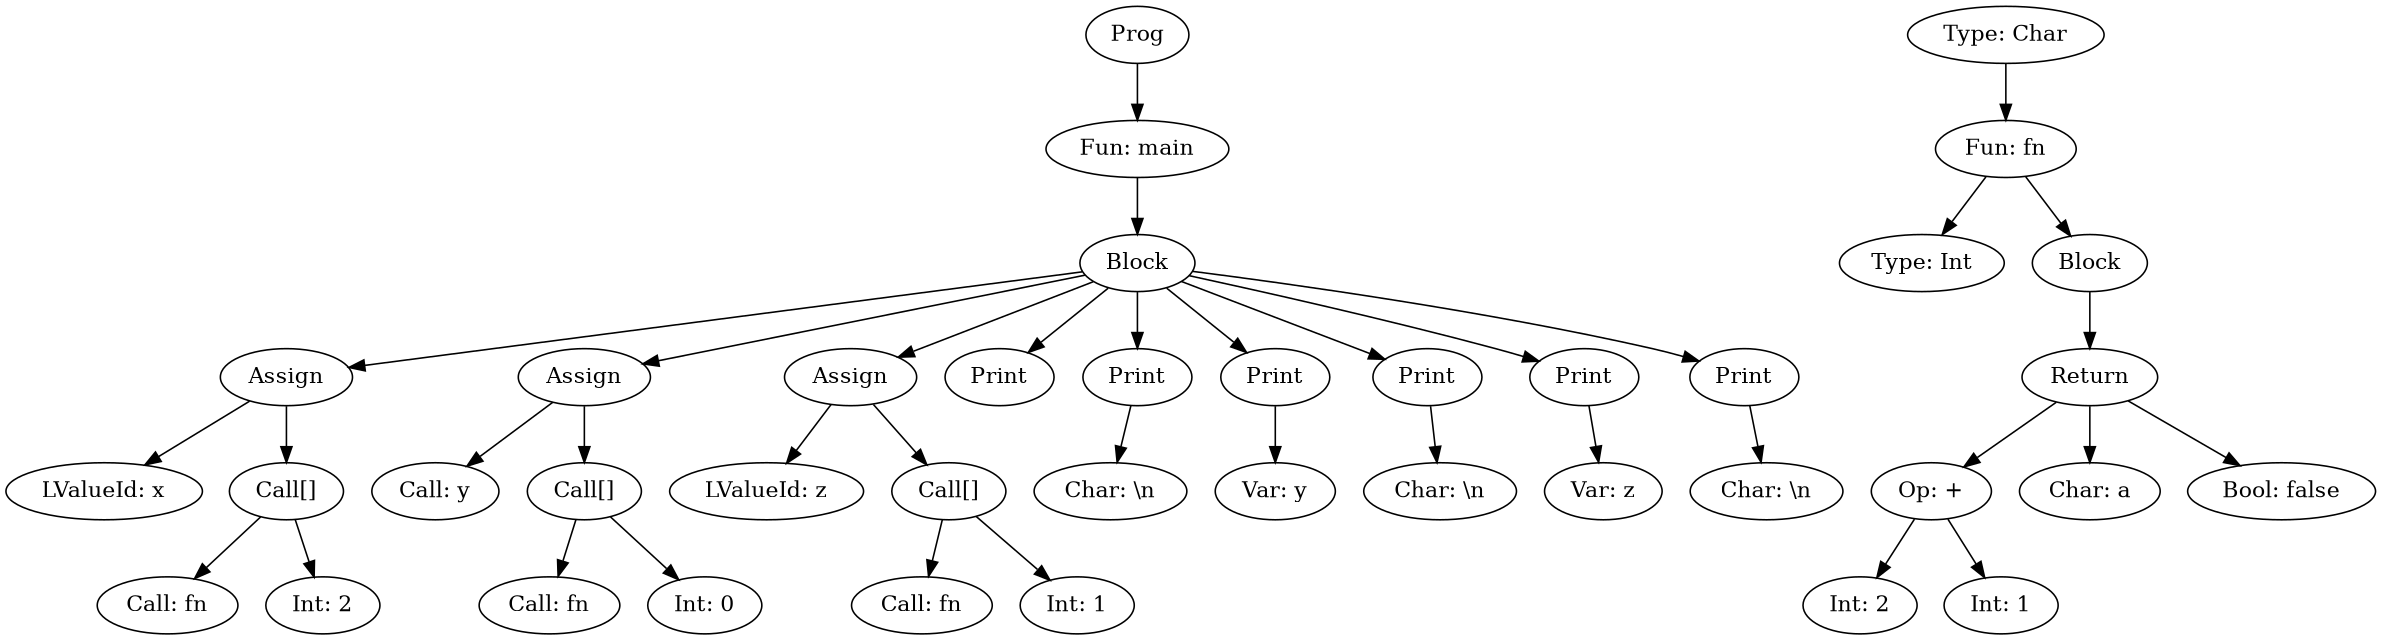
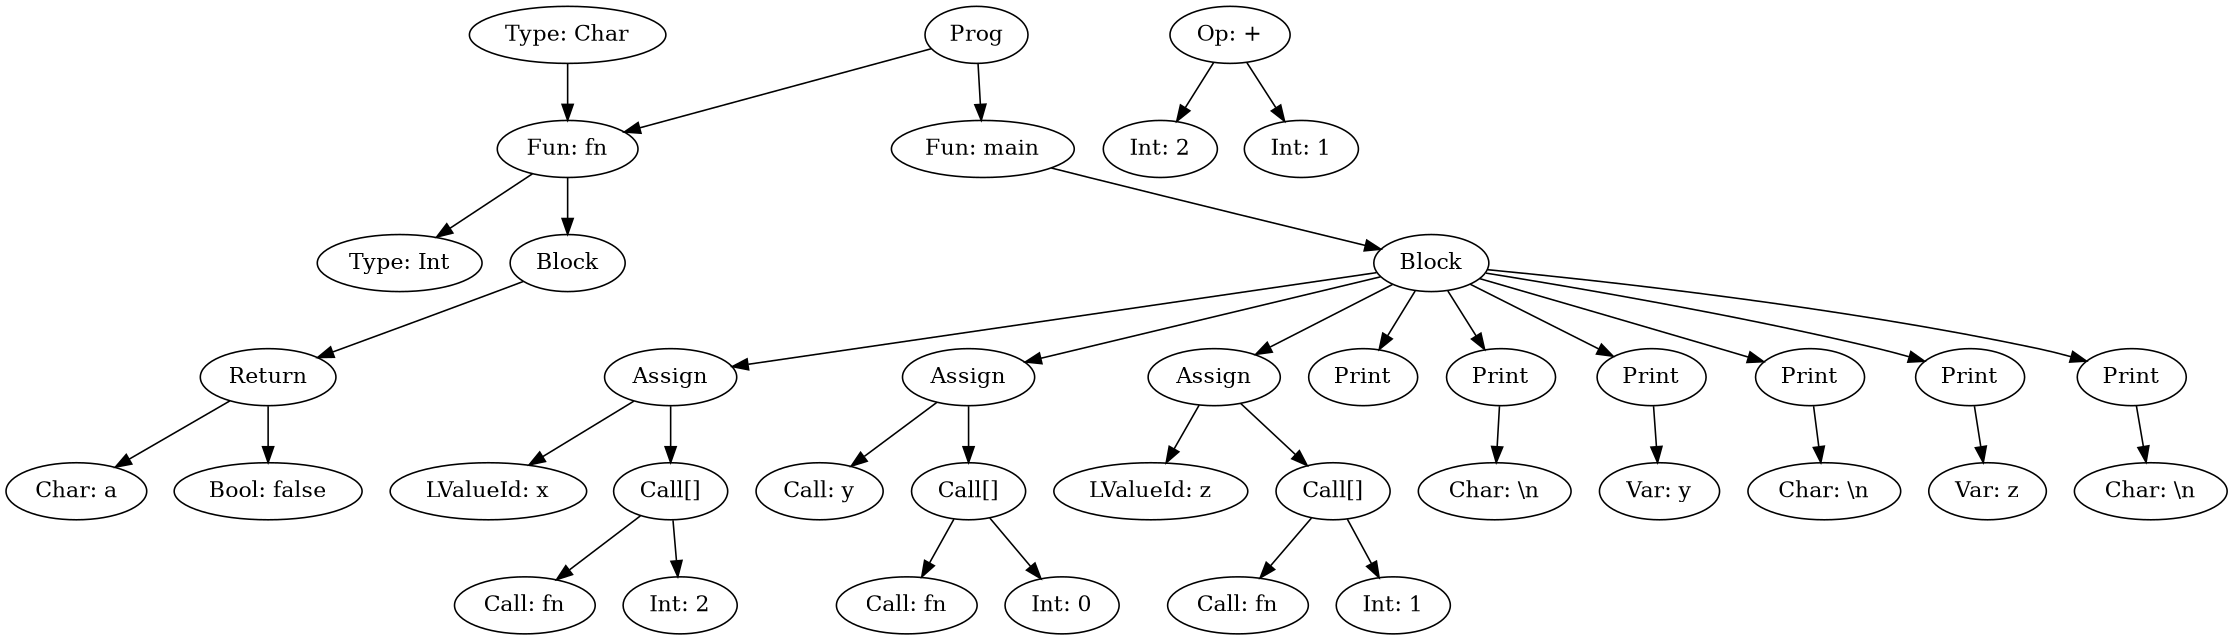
none -> (786, 88)
(2017, 430) -> none
